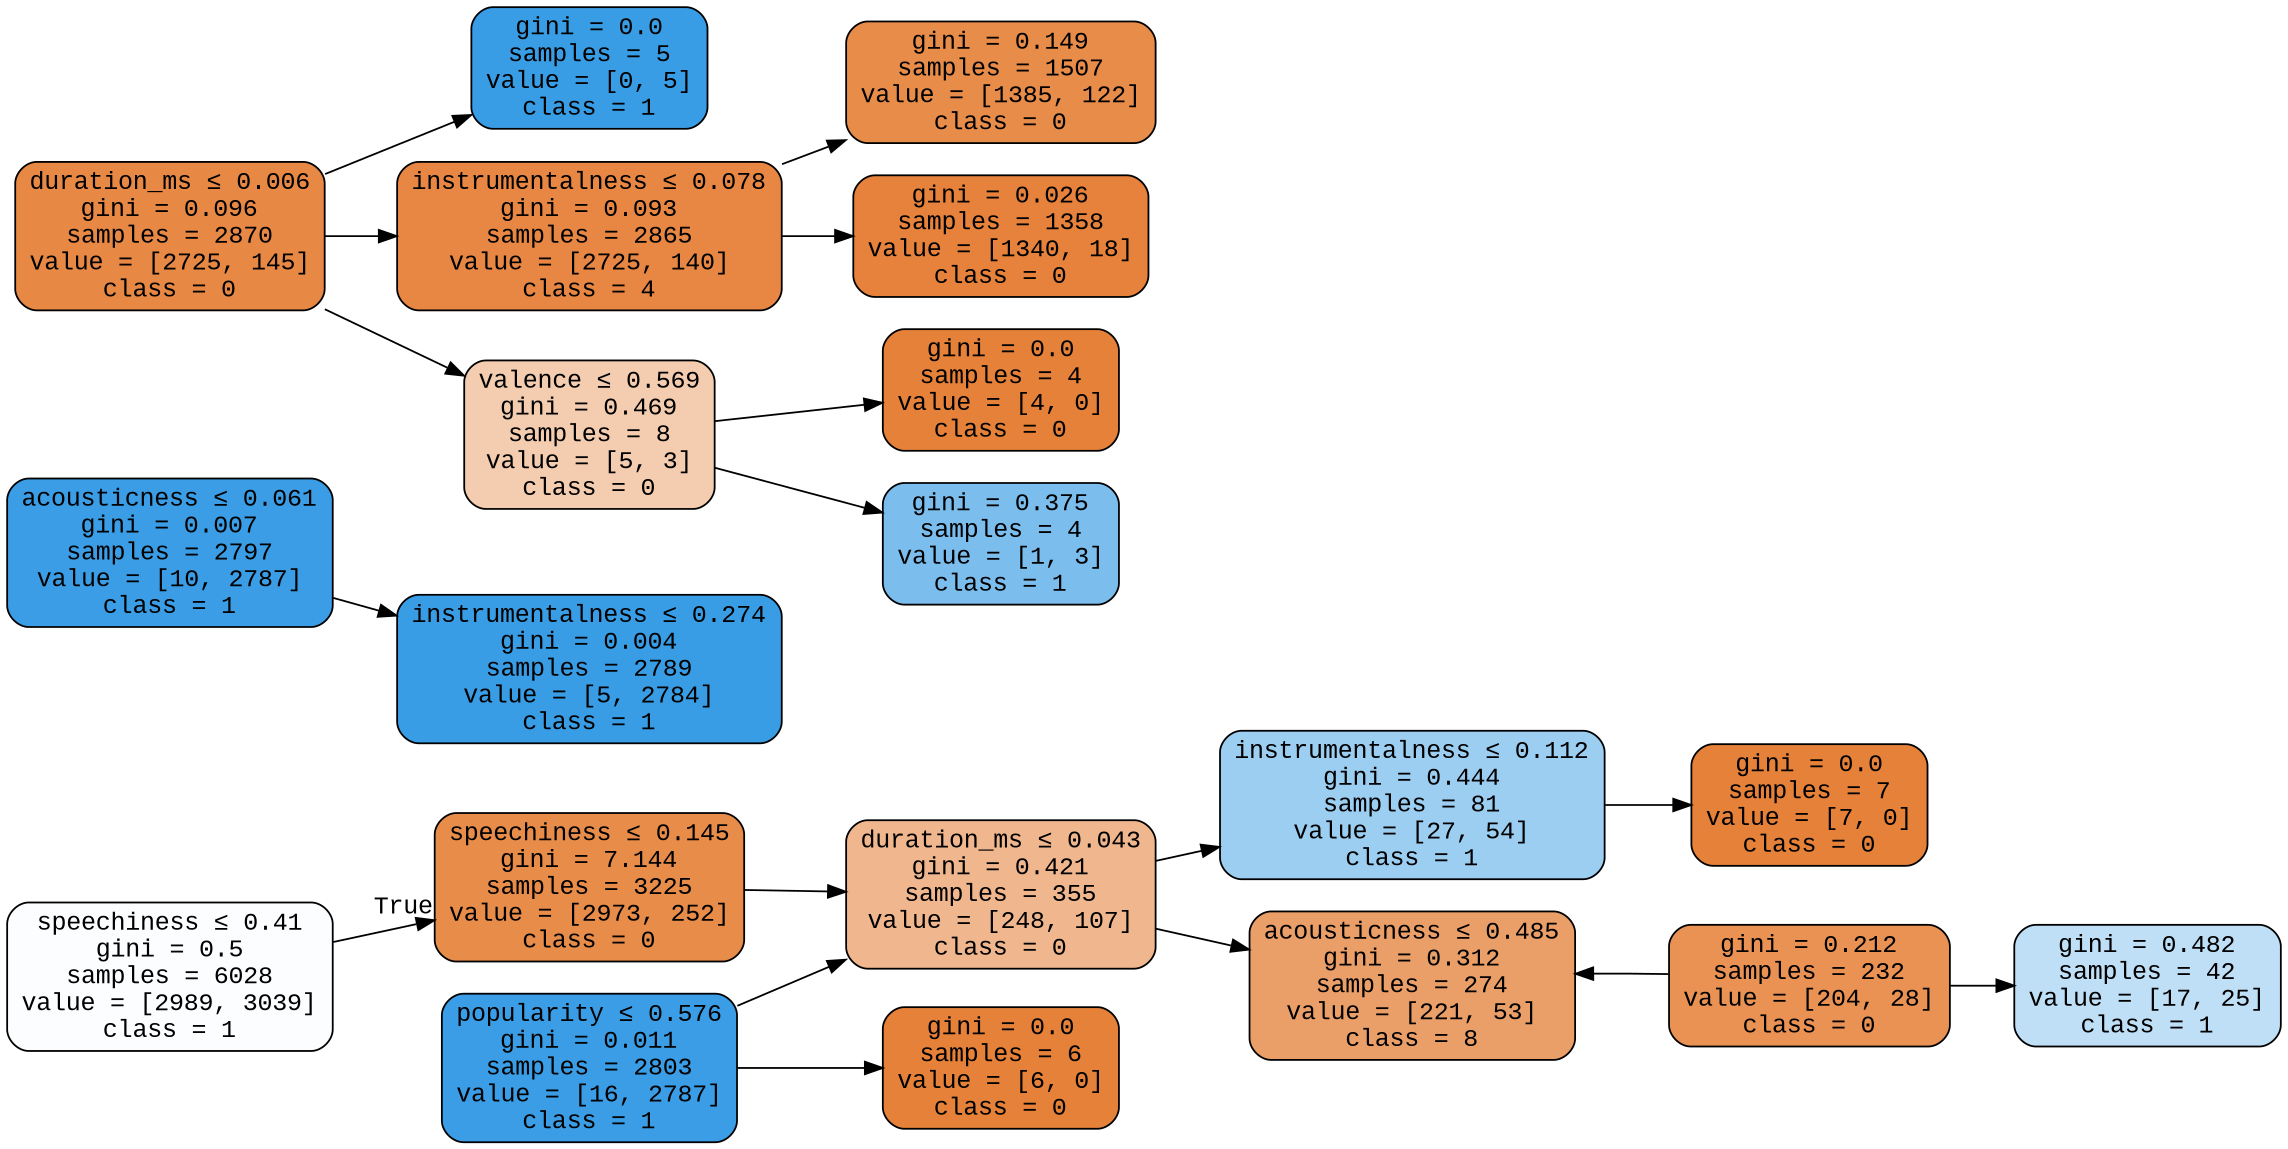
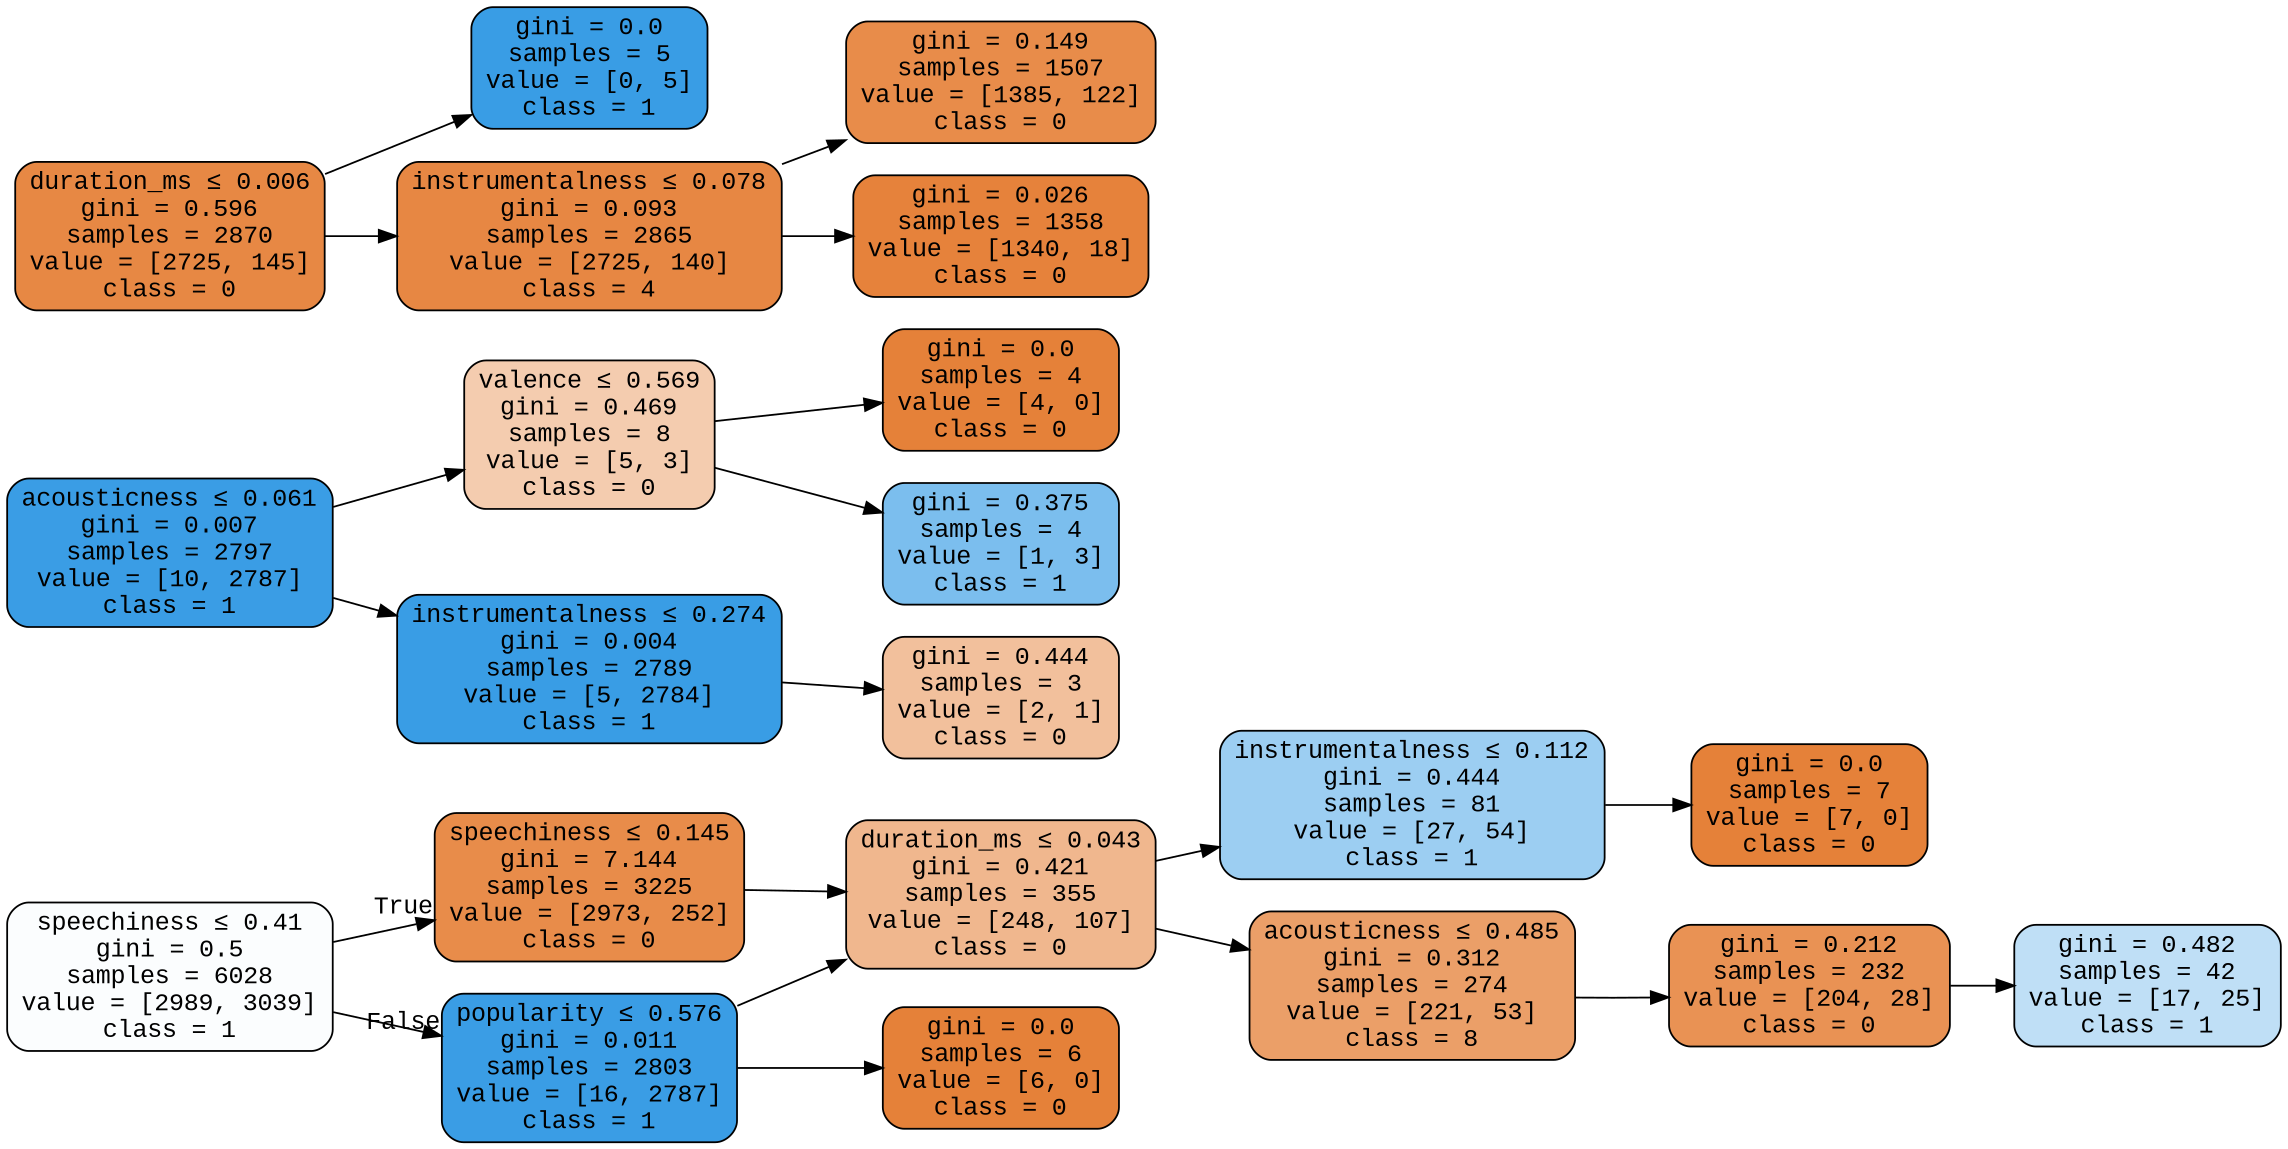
(170, 208) -> (170, 208)
(386, 338) -> (390, 491)
none -> (1001, 698)
(1631, 974) -> (1613, 998)
none -> (378, 1022)
